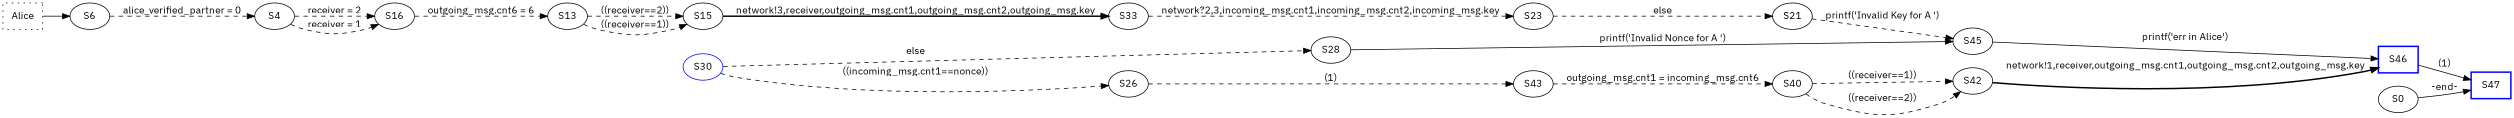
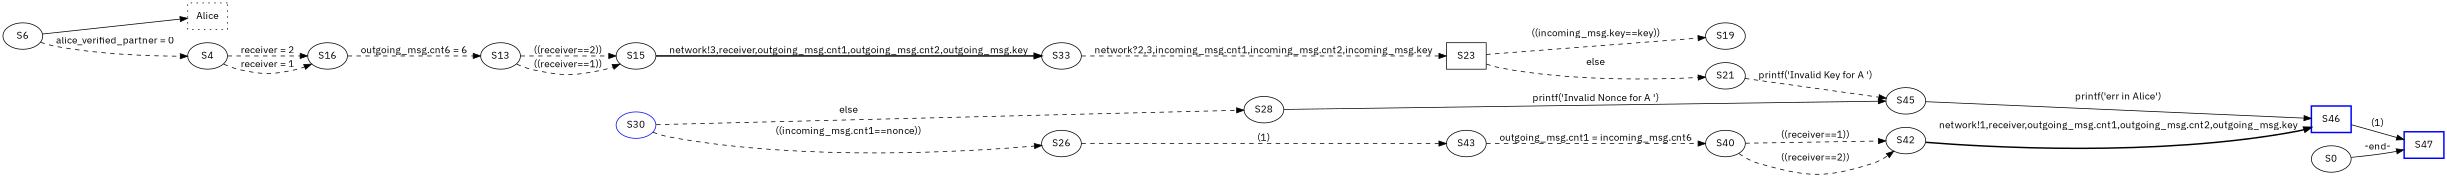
(53, 16) -> (111, 27)
(1533, 16) -> (1466, 56)
none -> (1725, 36)
